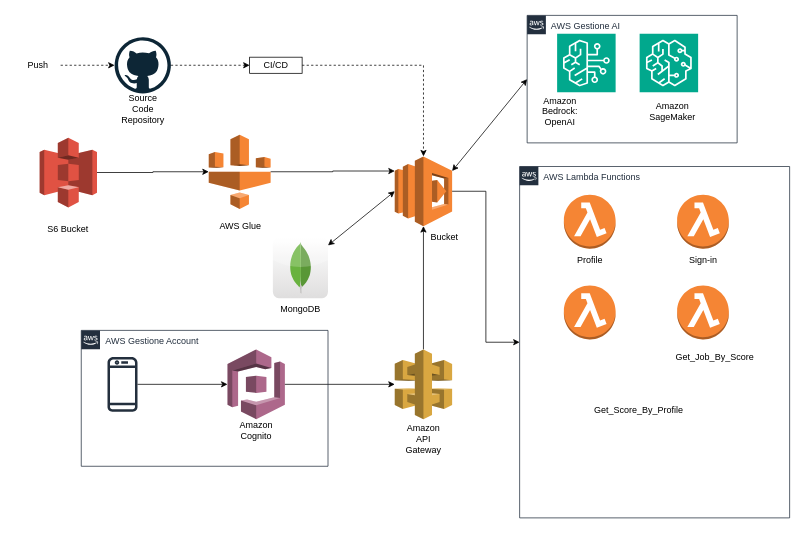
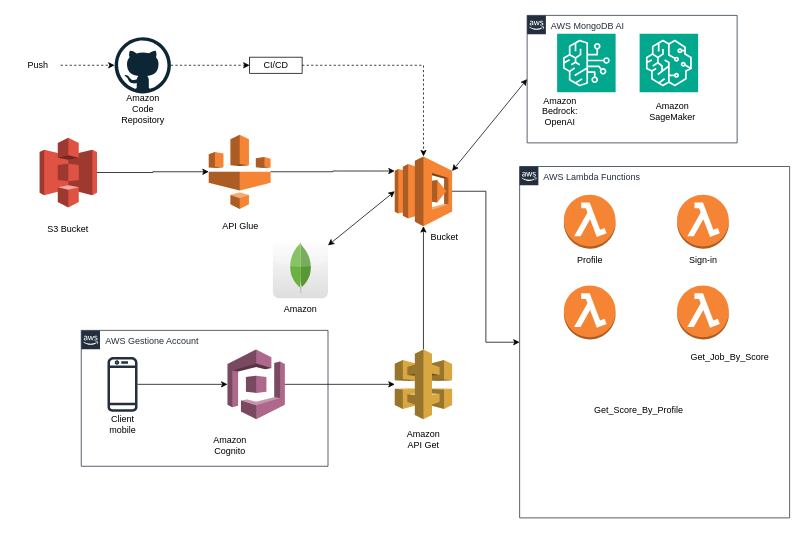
(585, 26) -> (584, 26)
(143, 109) -> (143, 109)
(240, 226) -> (240, 226)
(68, 229) -> (68, 229)
(300, 309) -> (300, 309)
(715, 357) -> (730, 357)
none -> (122, 424)
(256, 430) -> (230, 445)
(423, 439) -> (423, 439)
